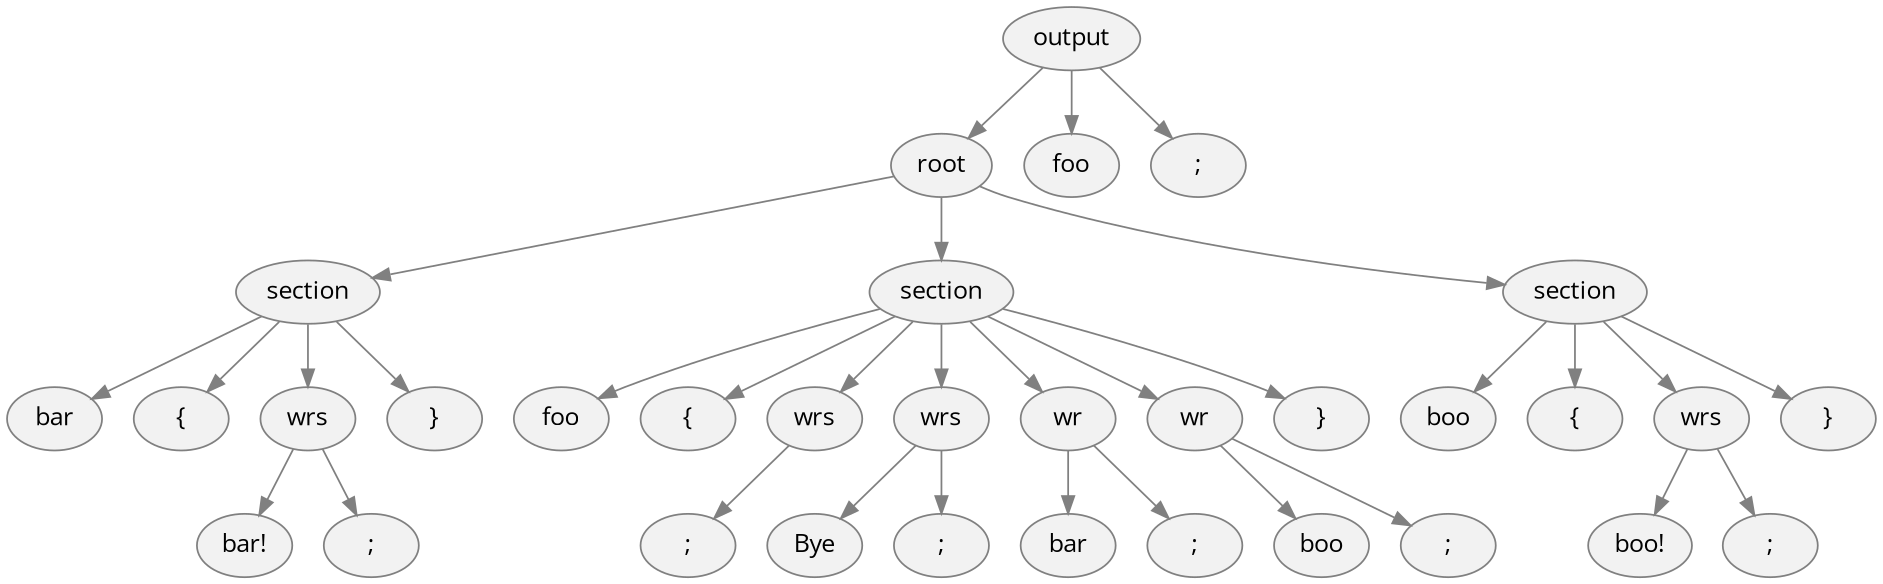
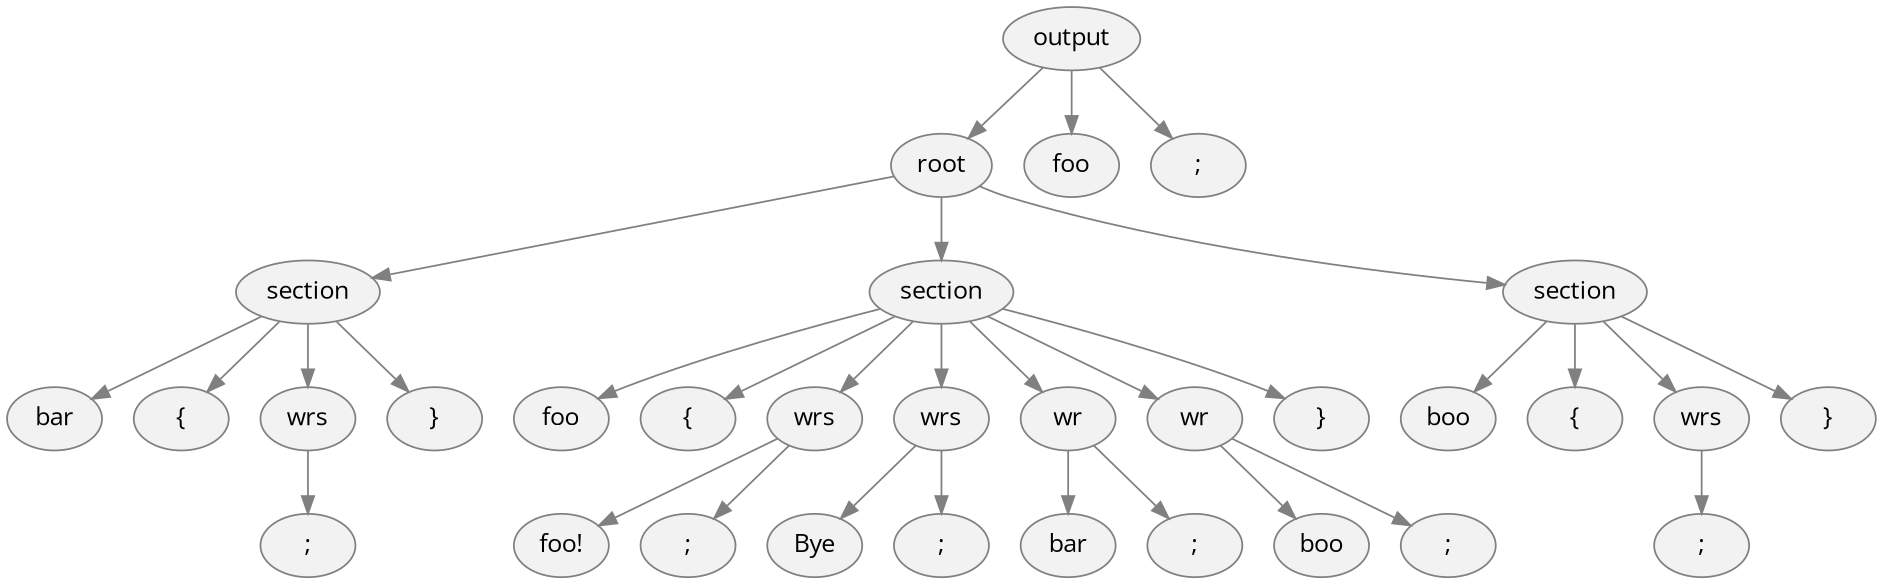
(245, 546) -> none
none -> (561, 546)
(1640, 546) -> none
